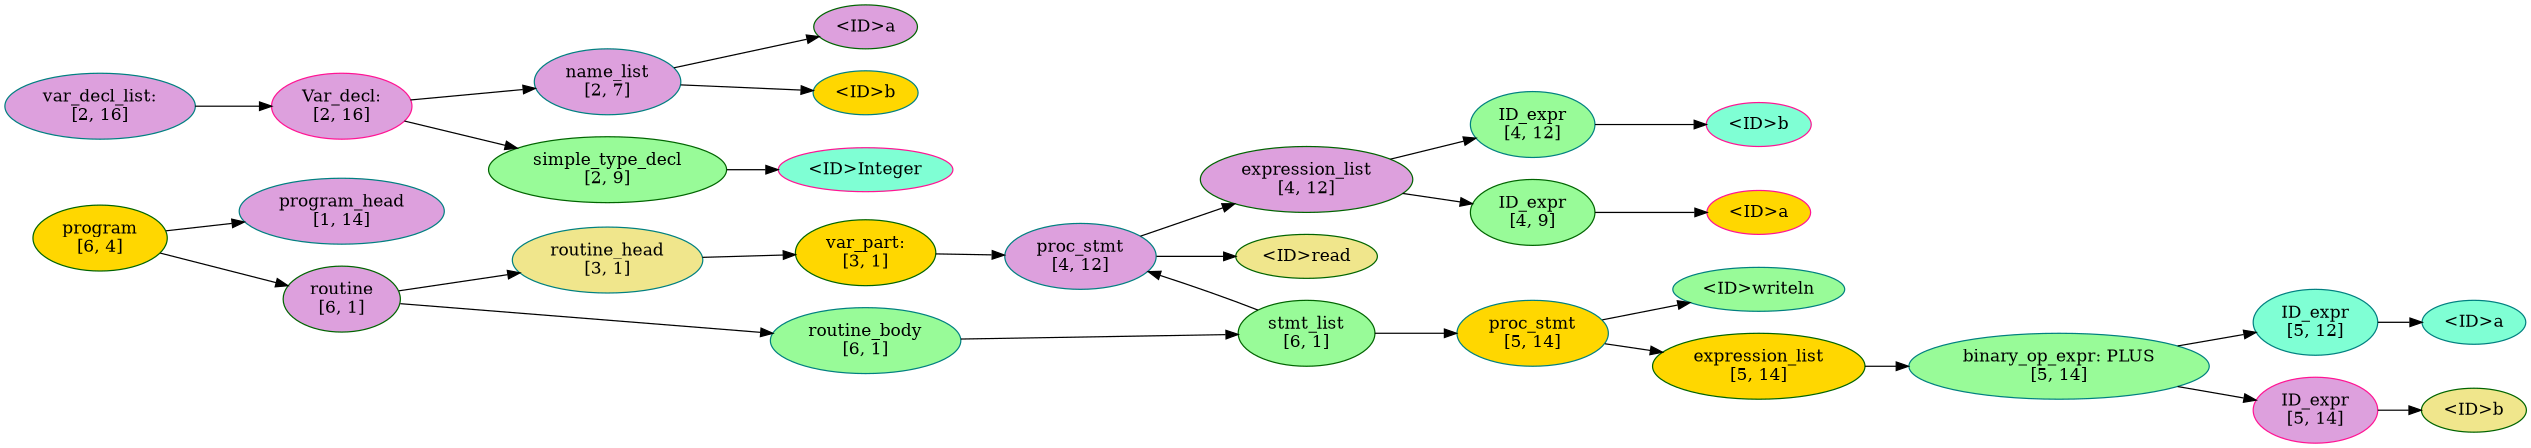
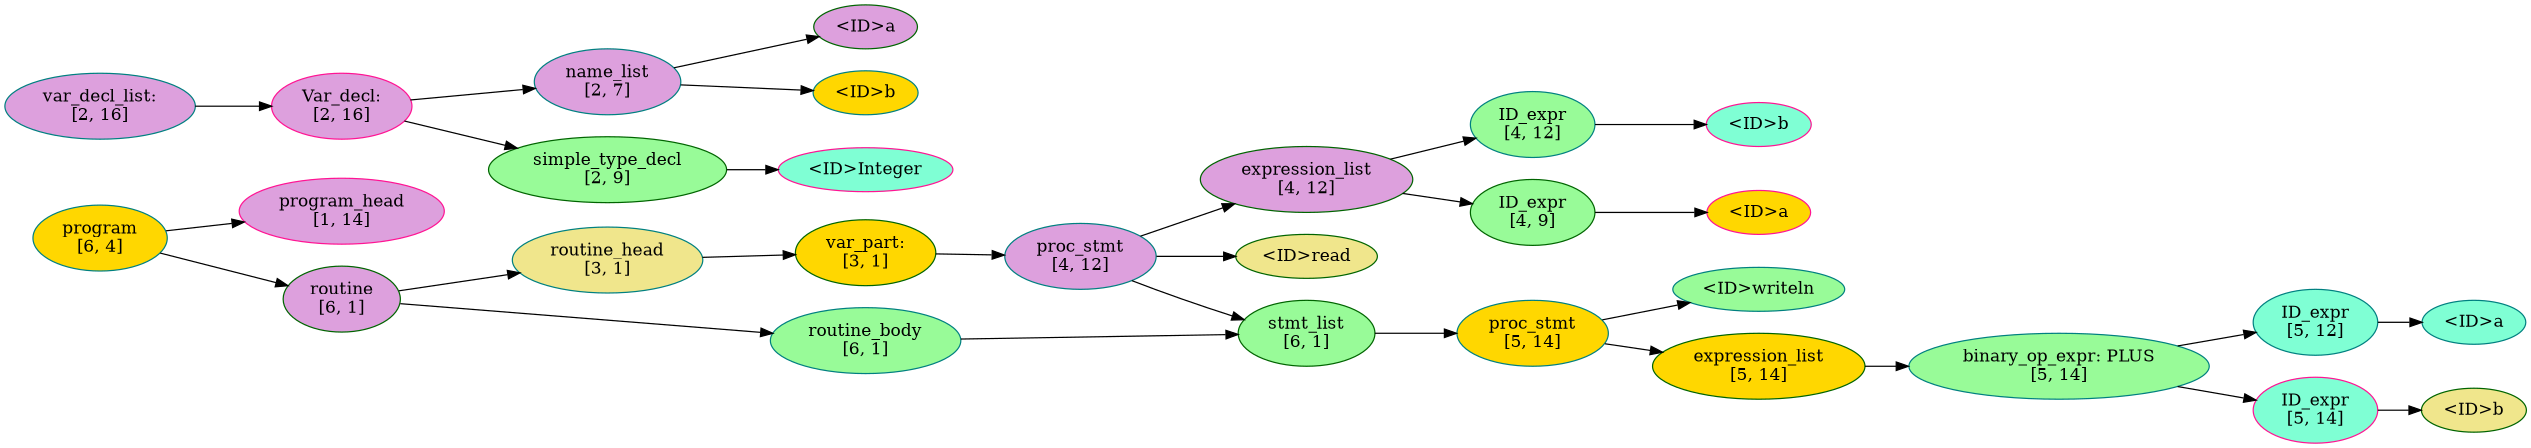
(342, 211) -> (342, 211)
(100, 238) -> (100, 238)
(1209, 292) -> (1182, 299)
(2315, 410) -> (2315, 410)
